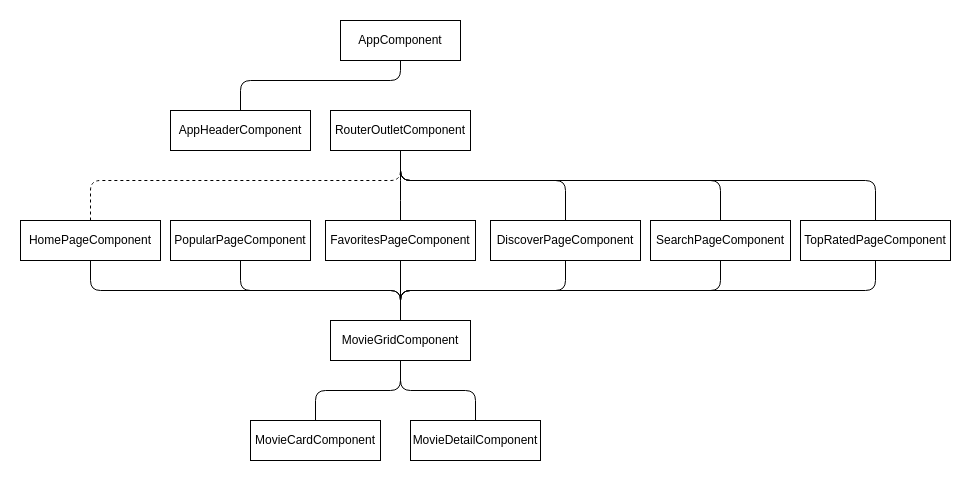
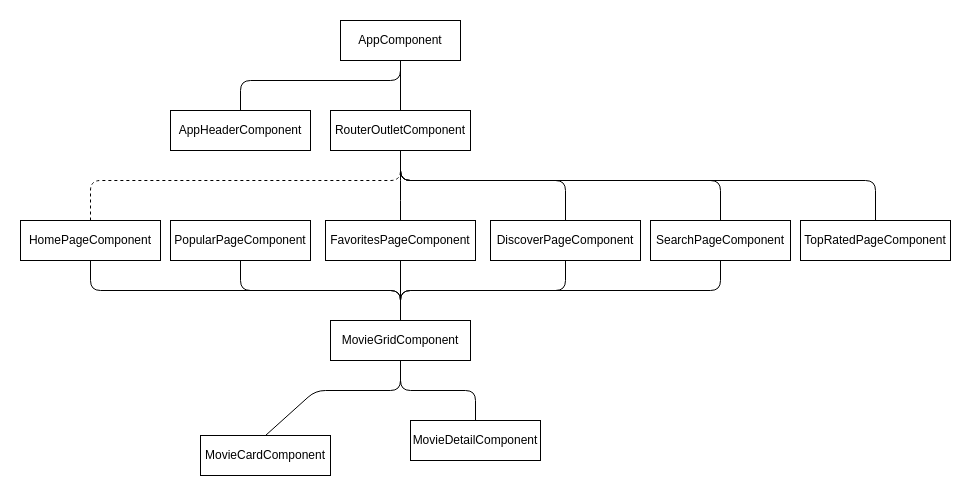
none -> (401, 95)
(807, 291) -> none
(316, 441) -> (266, 456)
